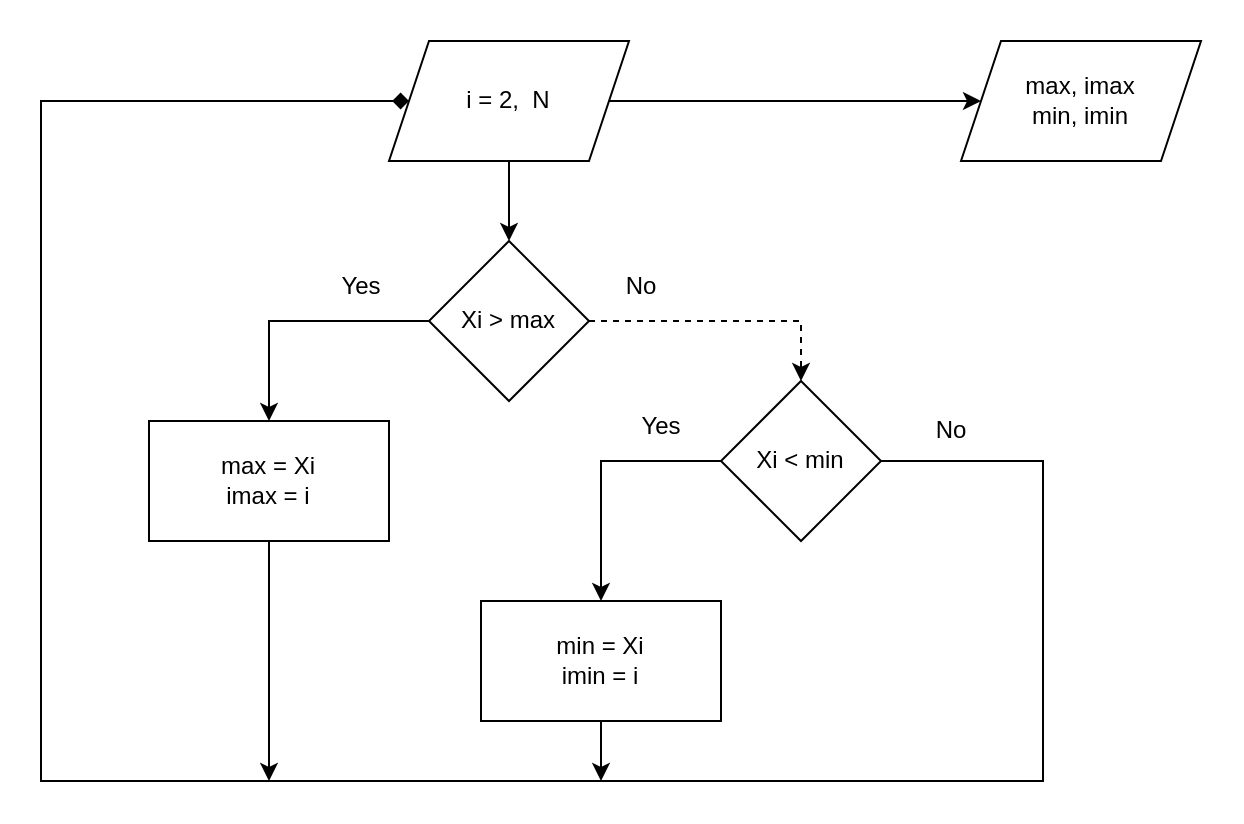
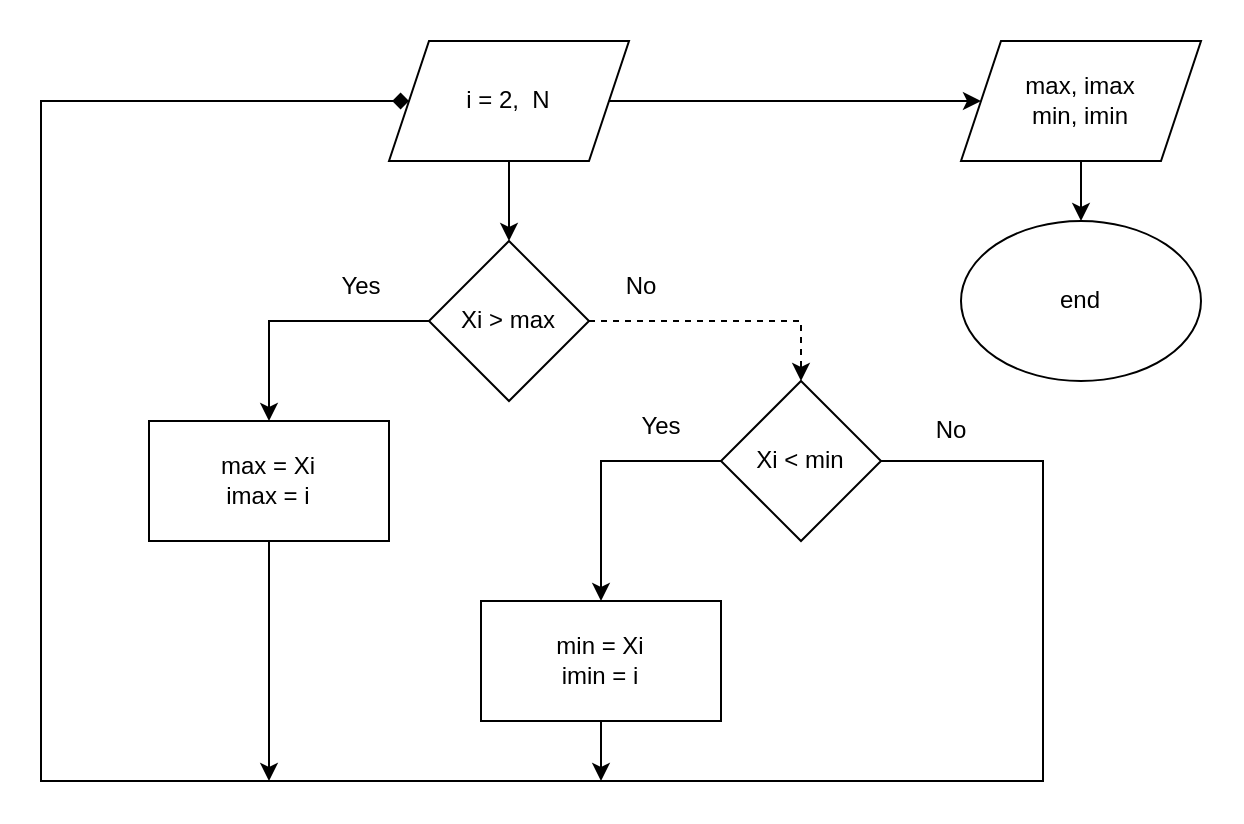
none -> (1081, 198)
none -> (1081, 301)
